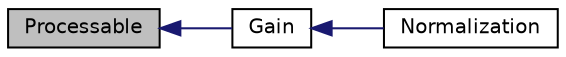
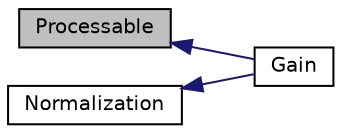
(358, 28) -> (228, 79)
